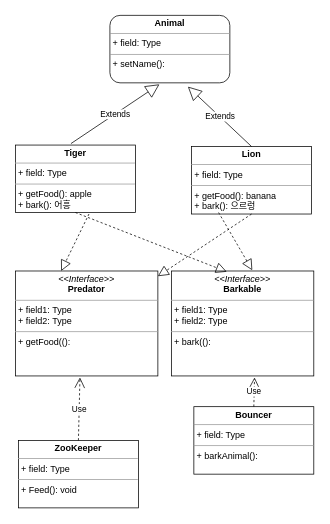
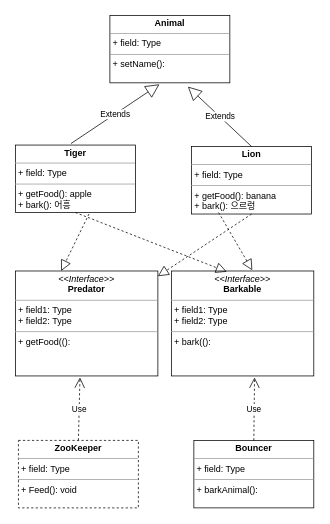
(170, 49) -> (170, 49)
(254, 441) -> (254, 474)
(78, 474) -> (78, 474)
